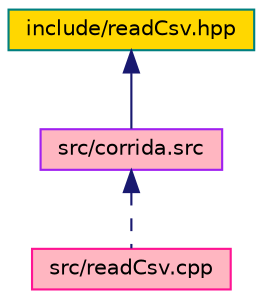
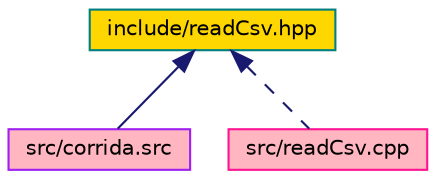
(131, 220) -> (278, 97)
